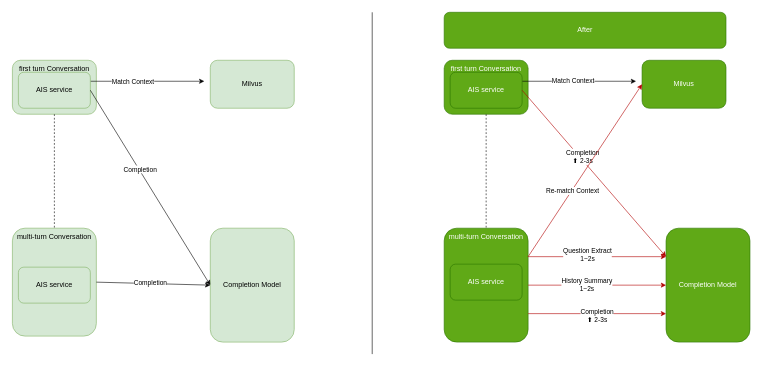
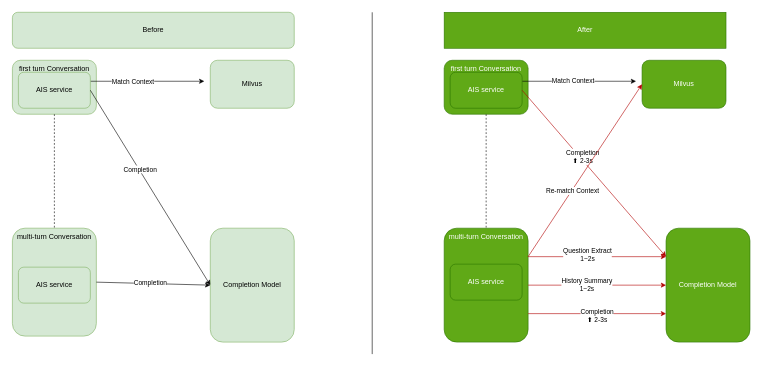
none -> (153, 30)
(585, 30) -> (585, 30)
